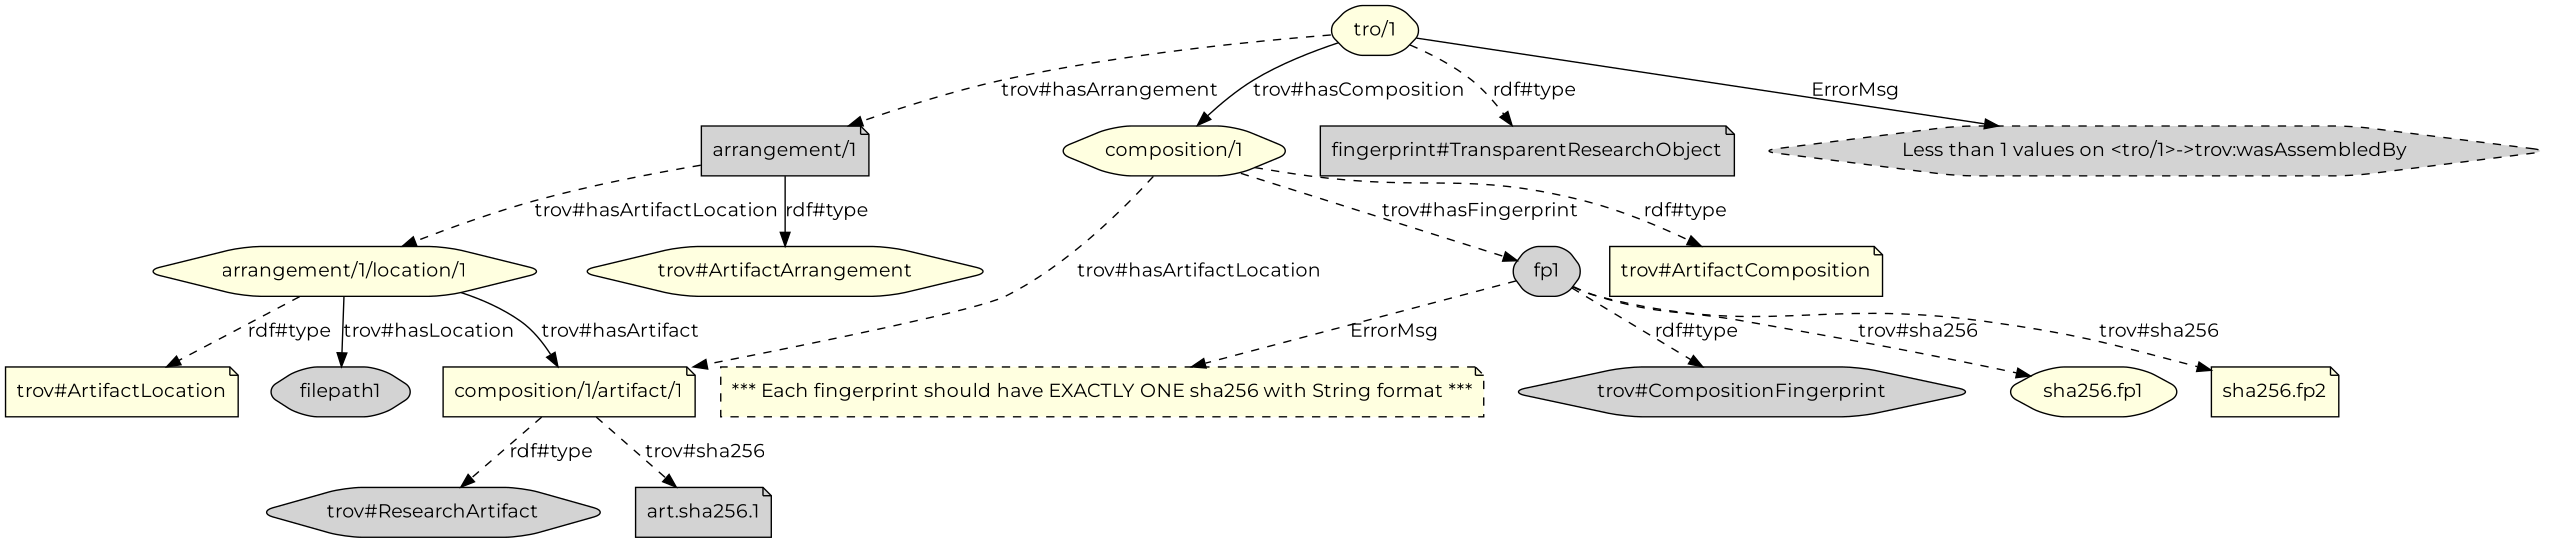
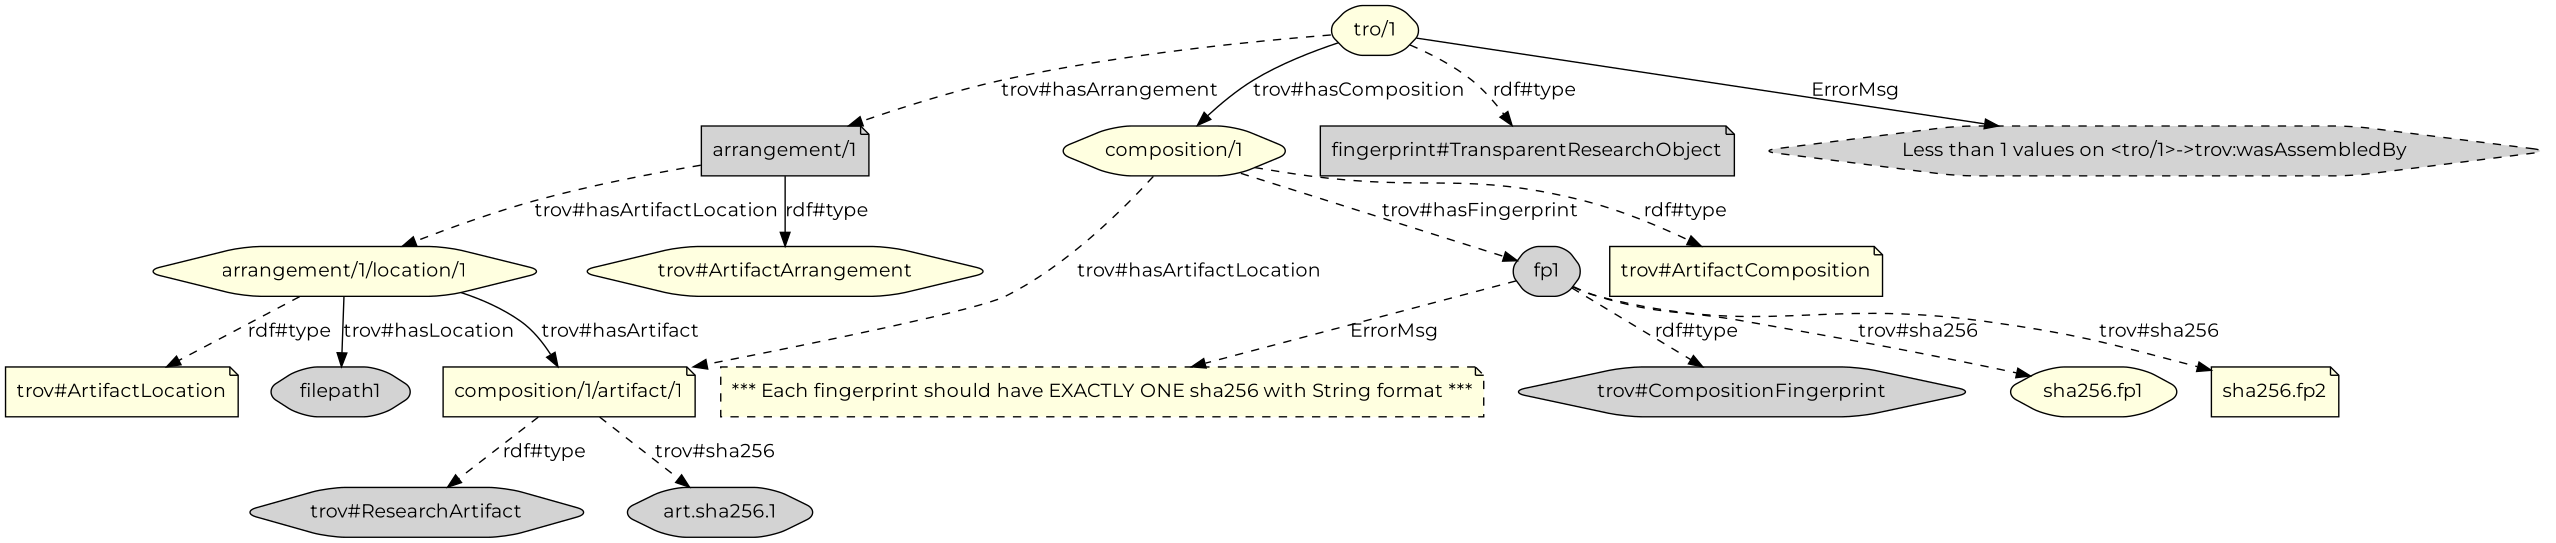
(703, 512) -> (720, 512)
